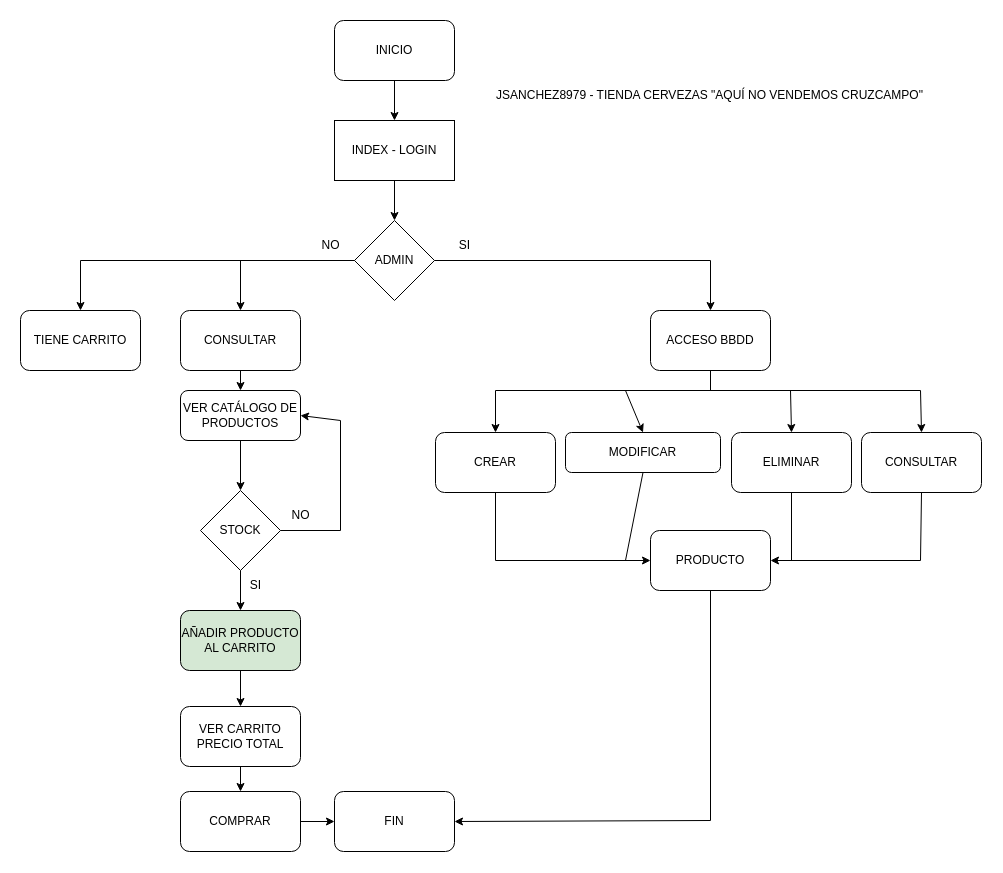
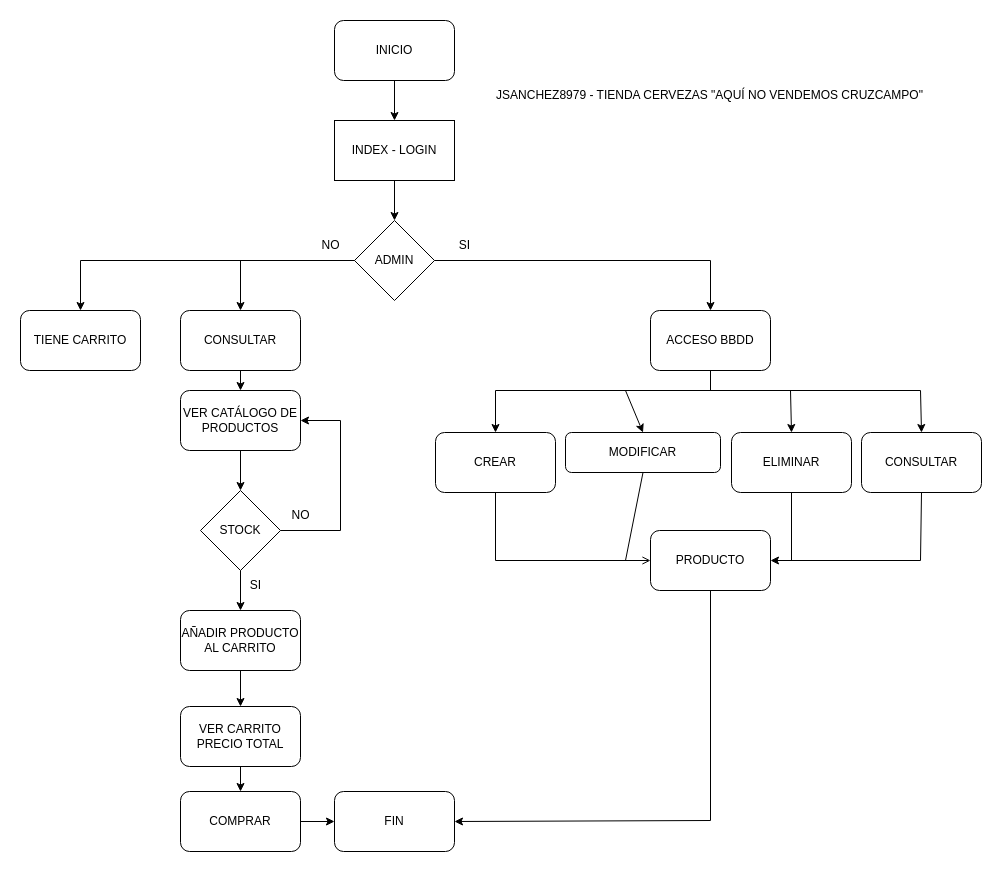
(241, 416) -> (241, 421)
(642, 561) -> (644, 561)
(241, 641) -> (241, 641)
